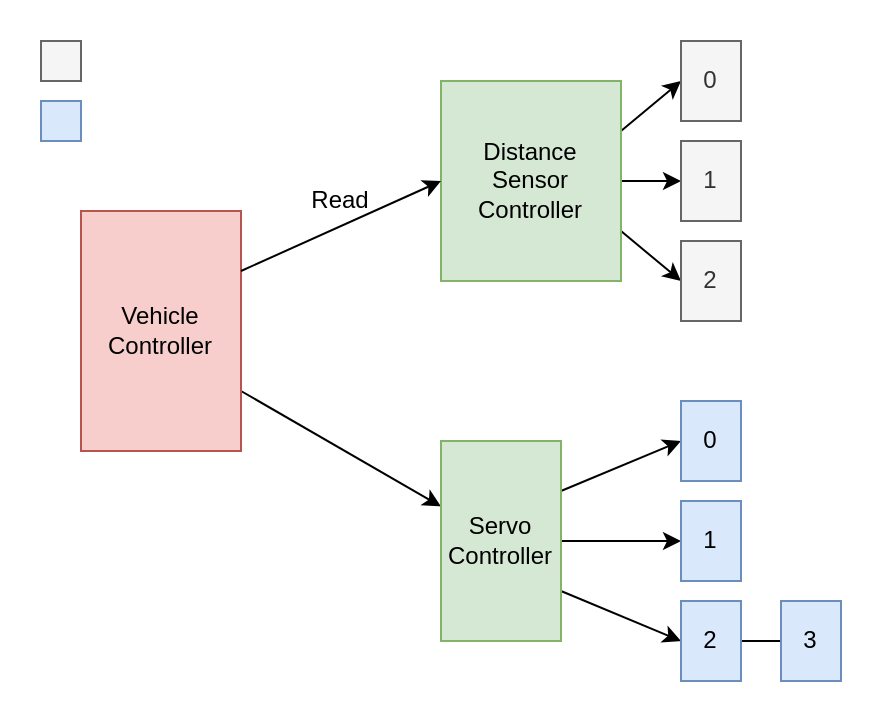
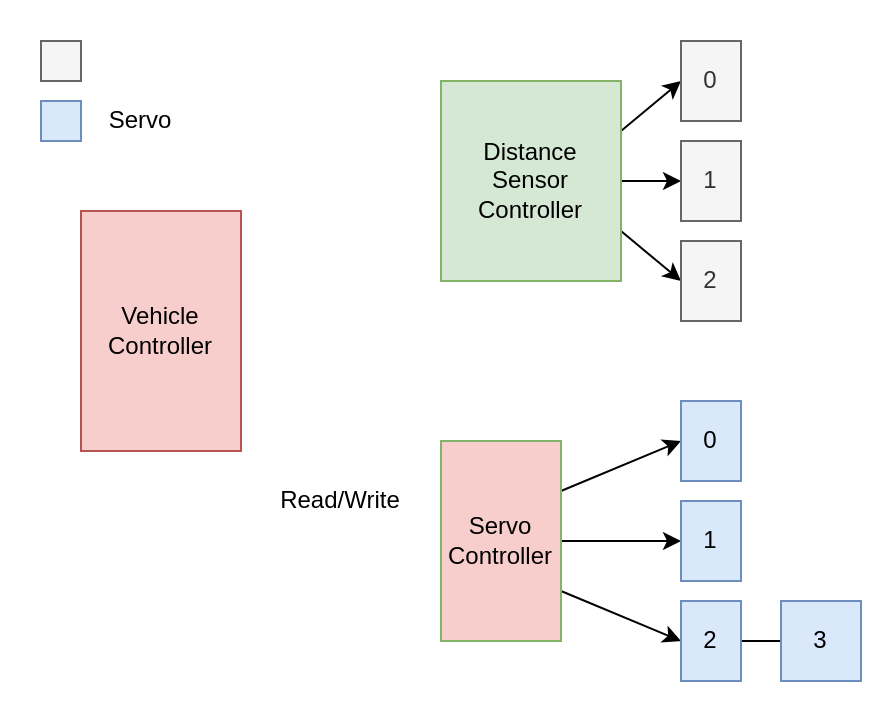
none -> (141, 121)
(341, 201) -> none
(335, 229) -> none
(335, 446) -> none
none -> (341, 501)
(501, 541) -> (501, 541)
(811, 641) -> (821, 641)
